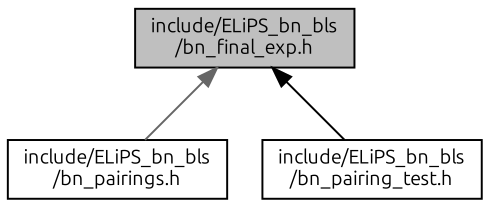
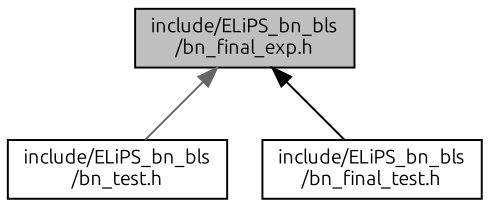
(118, 169) -> (118, 169)
(372, 169) -> (372, 169)
